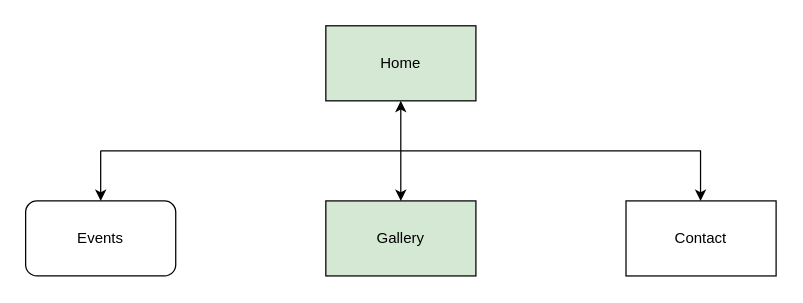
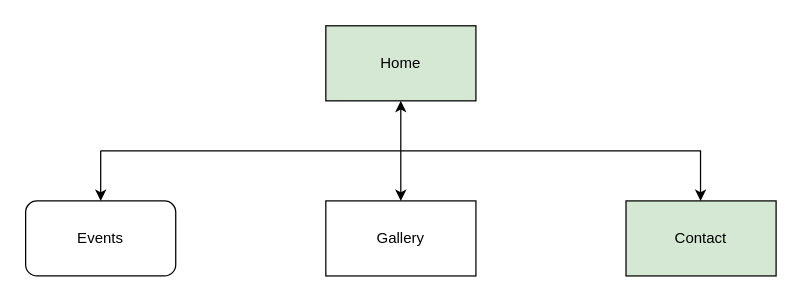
(401, 238) -> (401, 238)
(701, 238) -> (701, 238)
